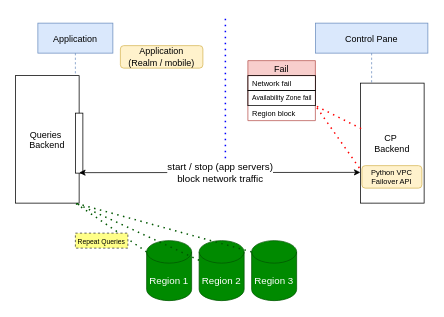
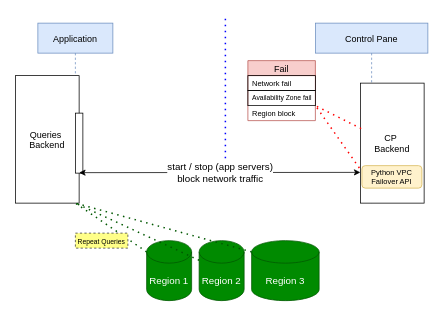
(162, 57) -> none
(274, 270) -> (285, 270)
